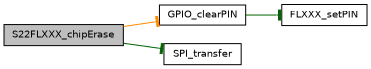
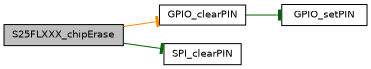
(324, 15) -> (324, 15)
(64, 35) -> (64, 35)
(203, 54) -> (203, 54)
